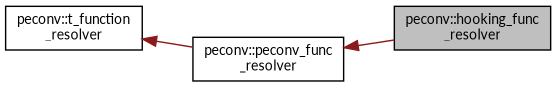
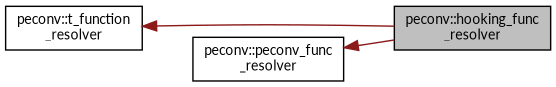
(175, 44) -> (275, 25)
